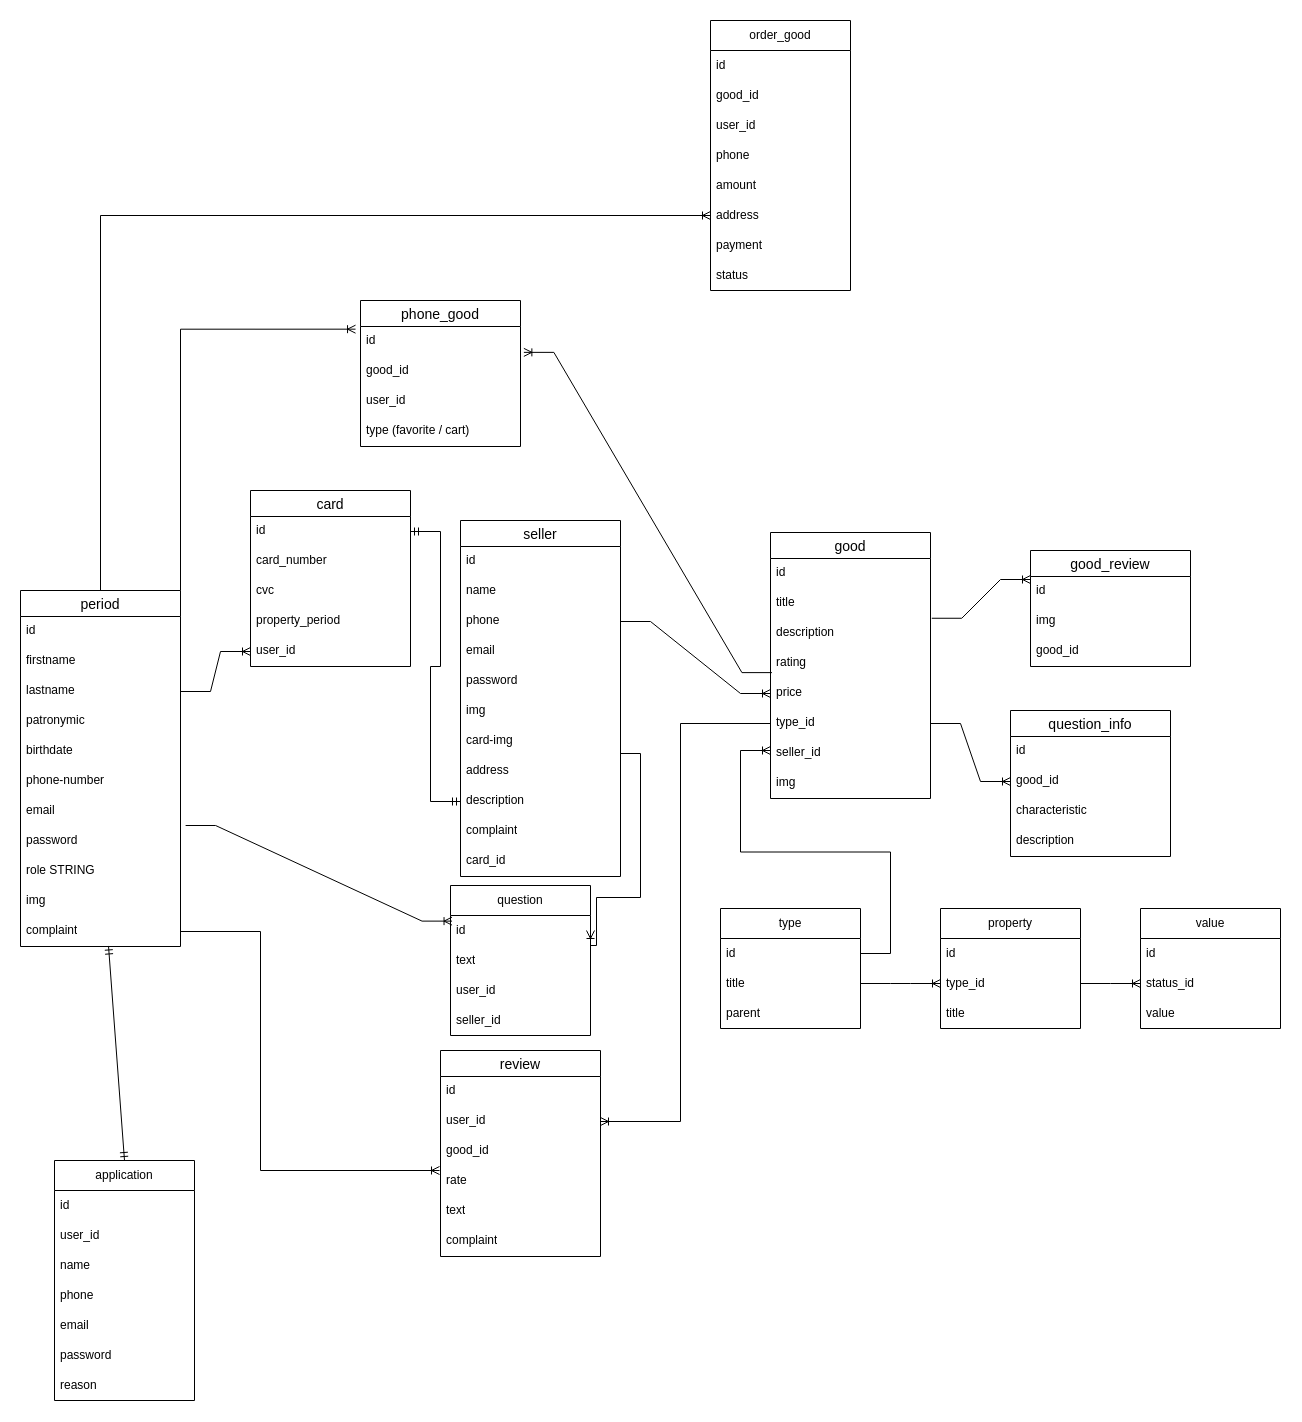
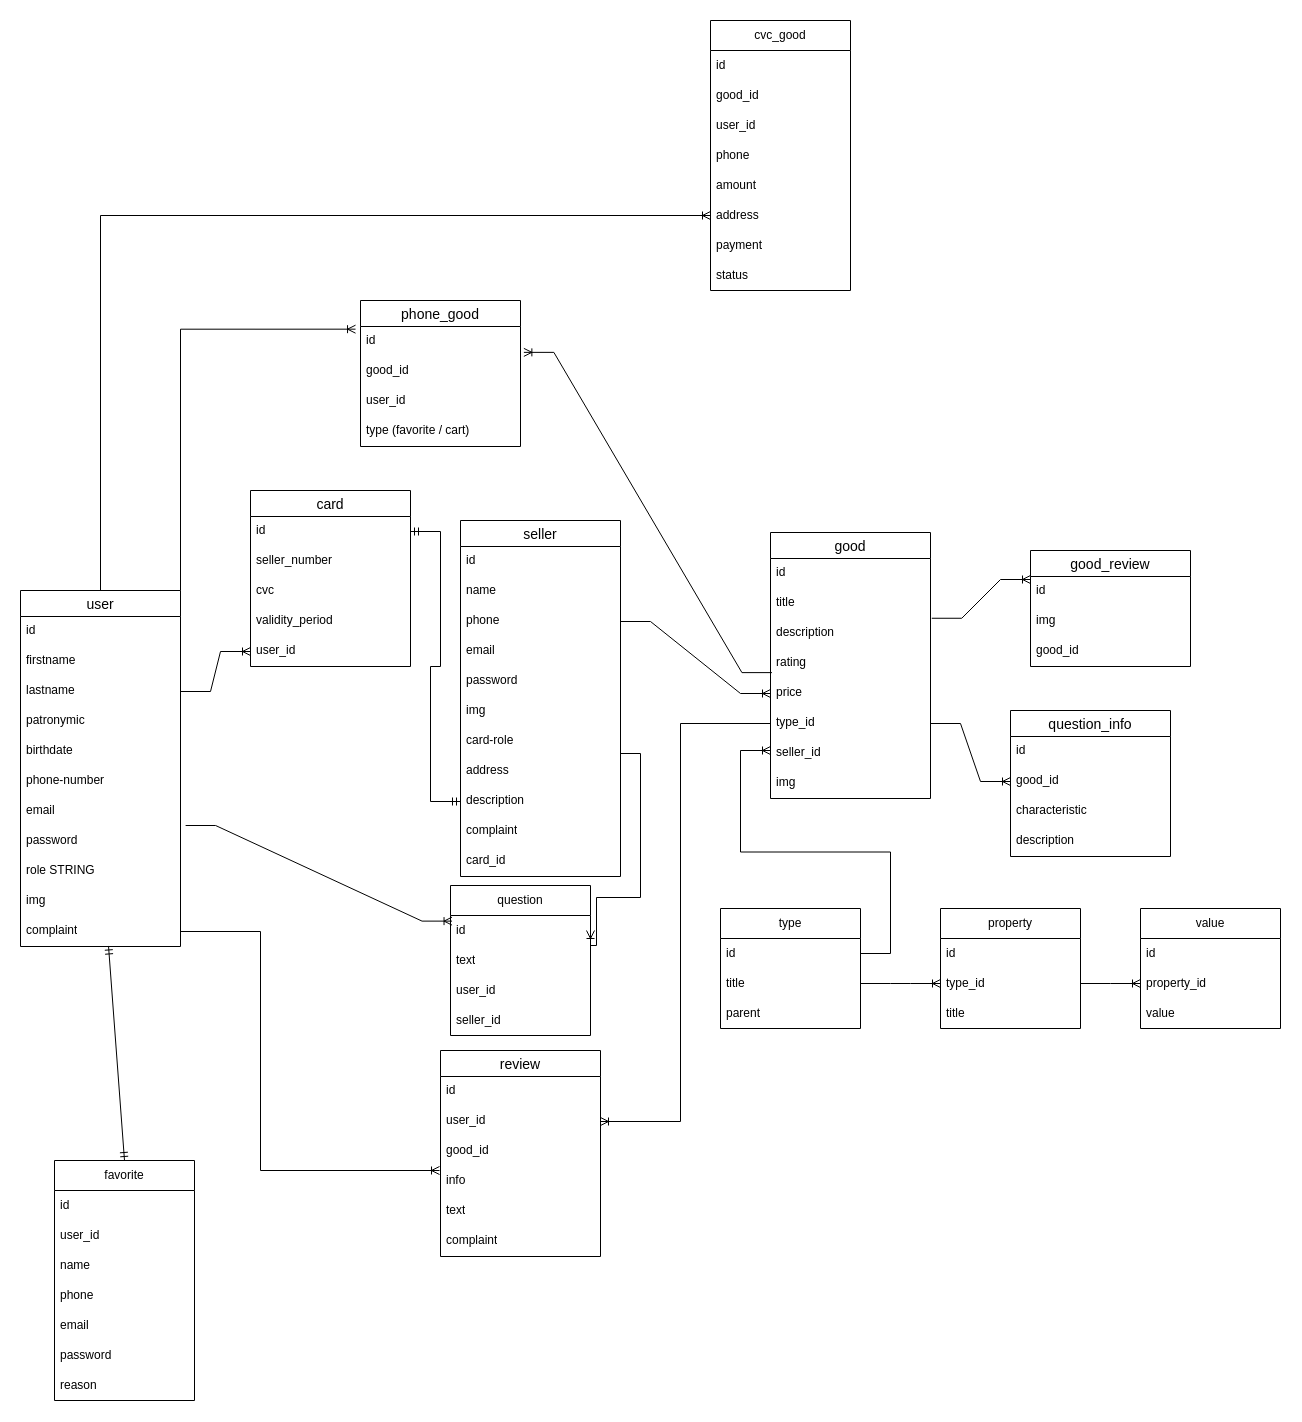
(781, 36) -> (781, 36)
(293, 561) -> (297, 561)
(100, 604) -> (100, 604)
(305, 621) -> (301, 621)
(492, 741) -> (495, 741)
(1175, 984) -> (1182, 984)
(125, 1176) -> (125, 1176)
(460, 1181) -> (458, 1181)
